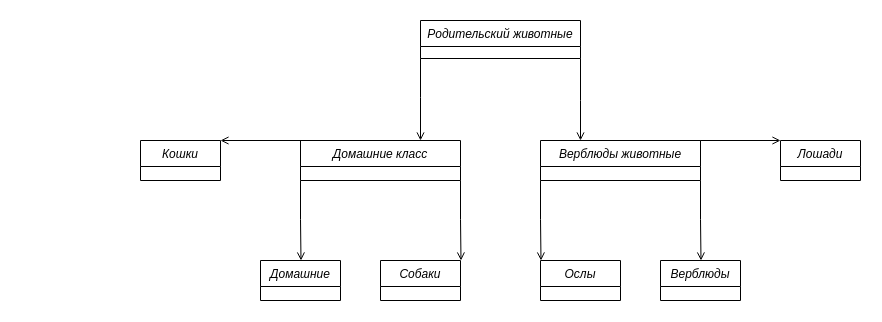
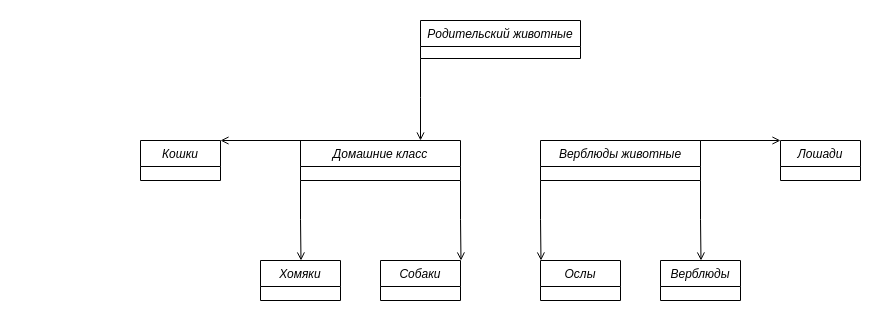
(581, 99) -> none
(300, 274) -> (300, 274)
